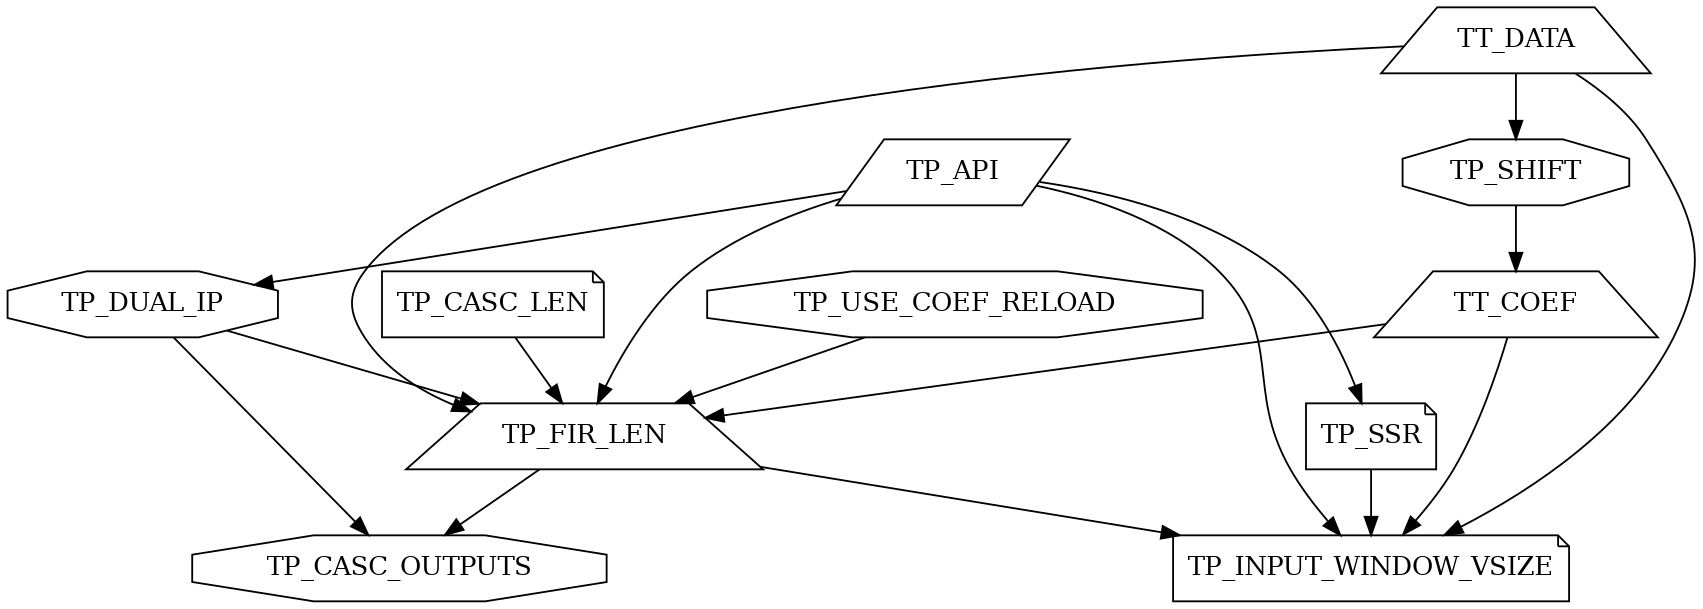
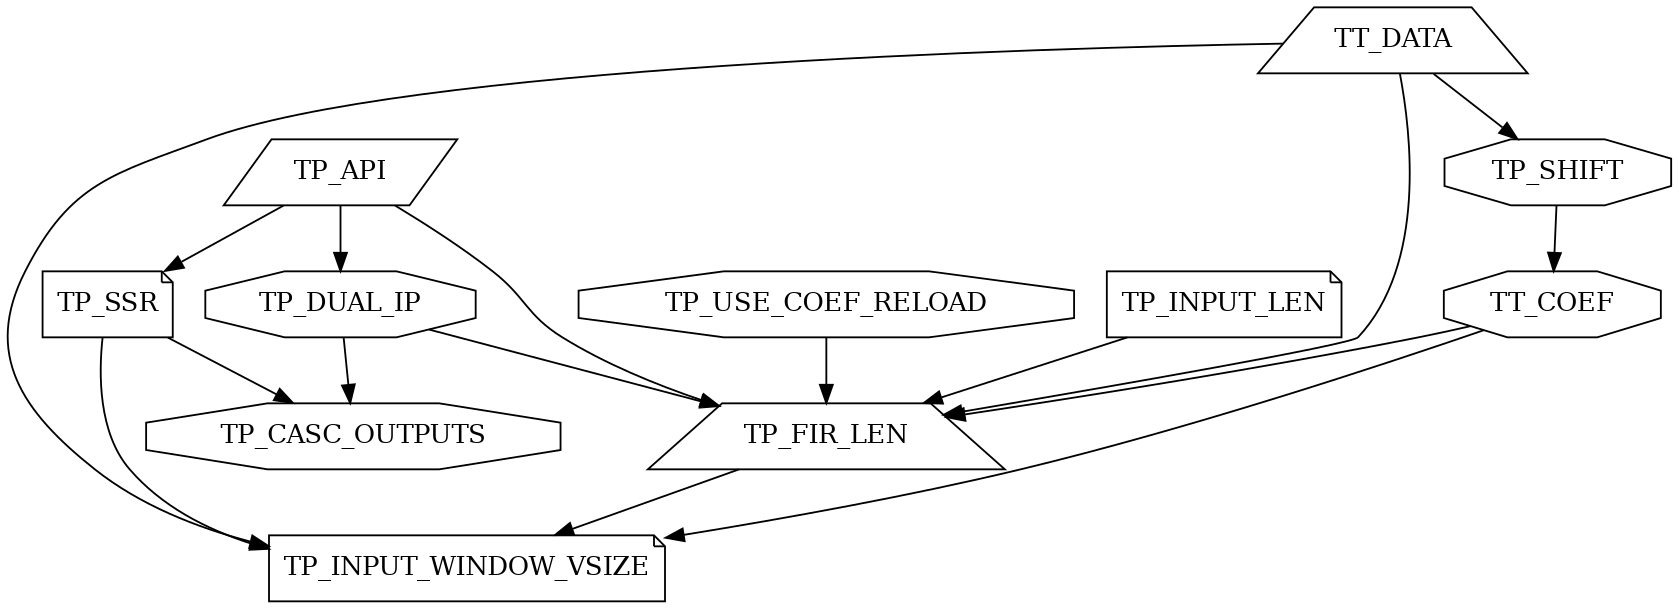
(1242, 301) -> none
(493, 304) -> (1224, 304)
(1516, 304) -> (1552, 304)
(500, 497) -> (222, 366)
